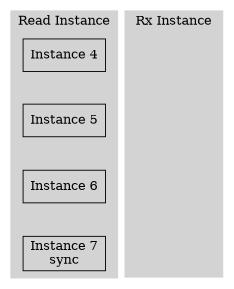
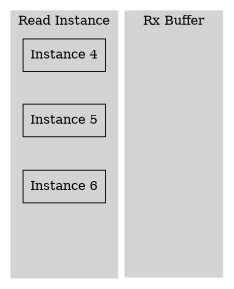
(174, 21) -> (174, 21)
(64, 254) -> none
